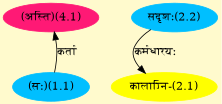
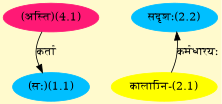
(135, 46) -> (176, 57)
(57, 56) -> (36, 48)
